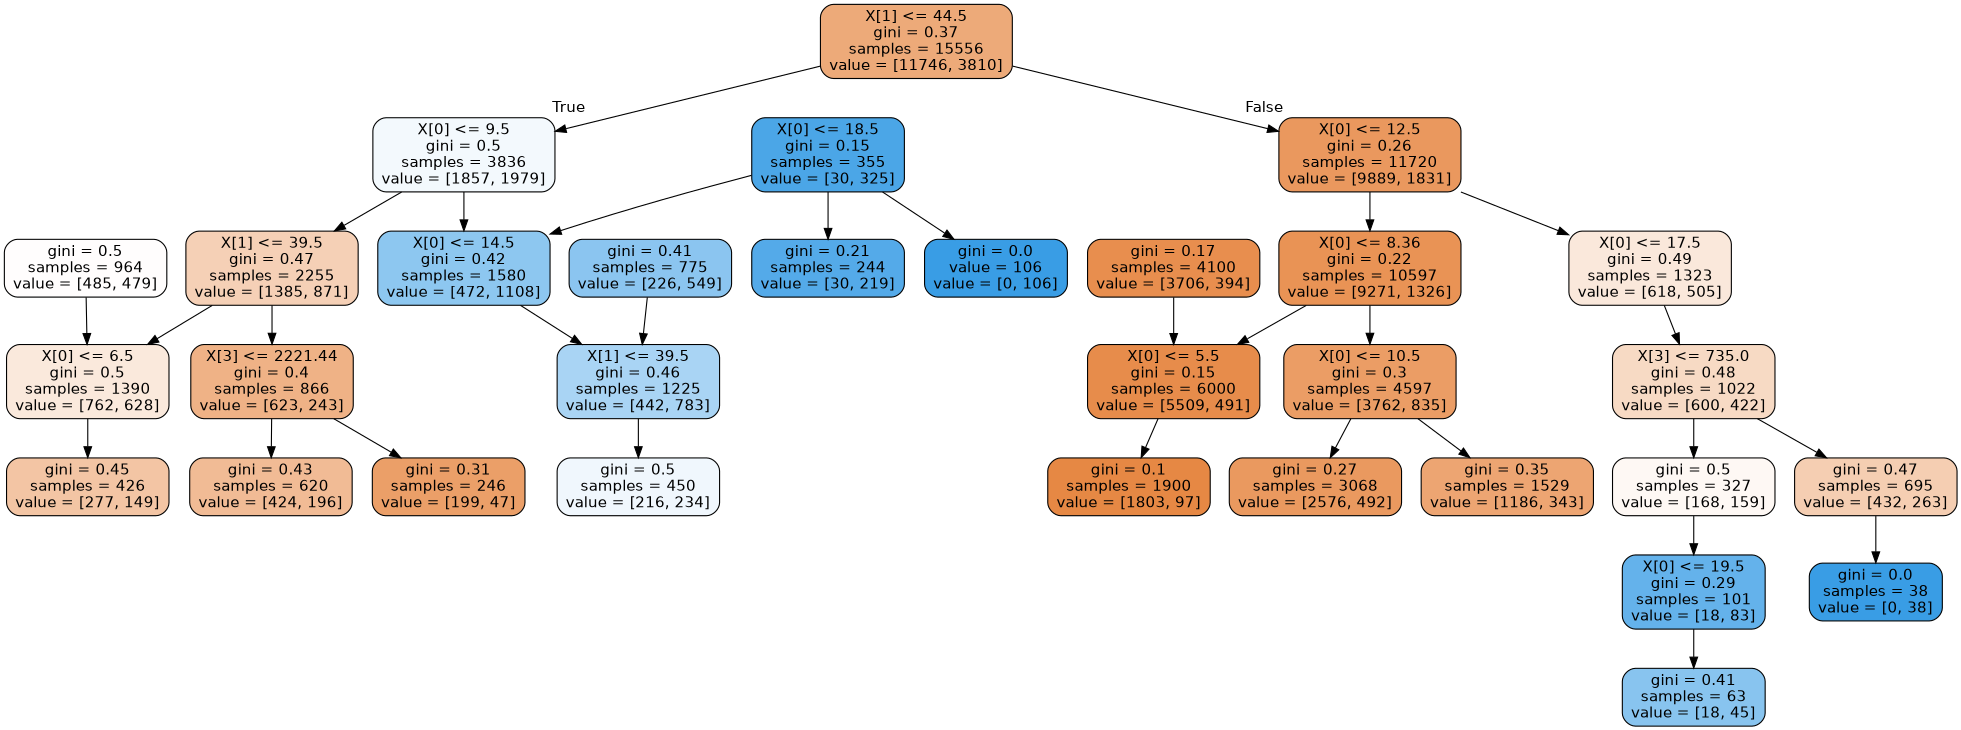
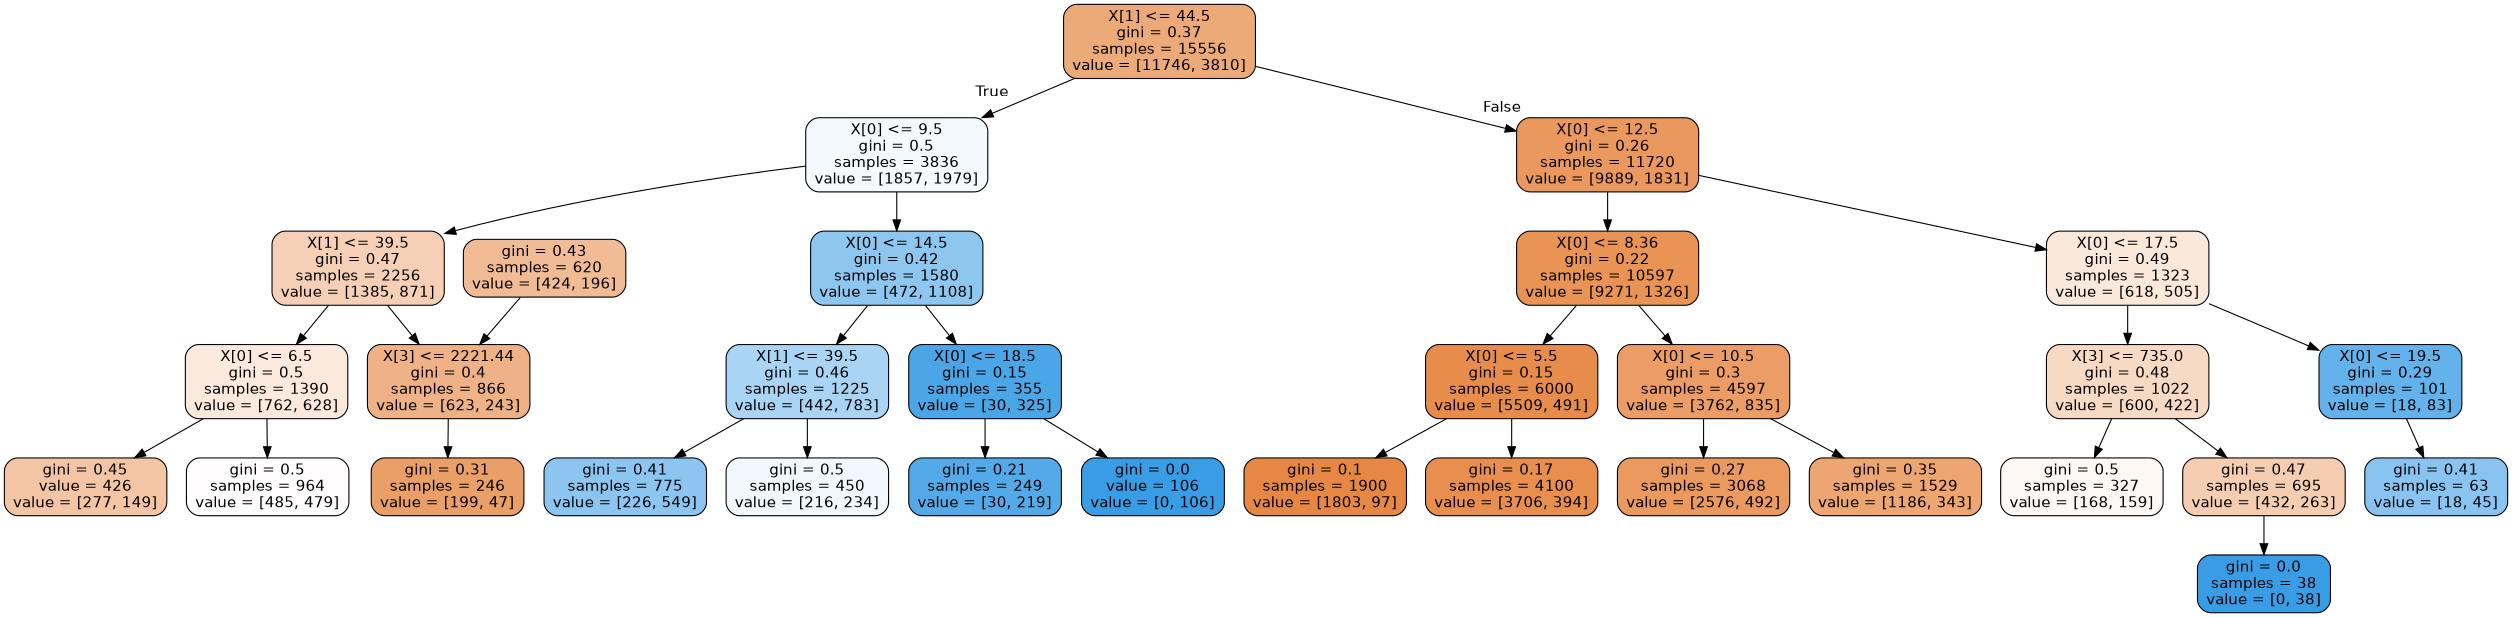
(656, 202) -> (937, 320)
(272, 268) -> (358, 268)
(828, 268) -> (985, 487)
(86, 315) -> (267, 433)
(645, 315) -> (714, 436)
(1174, 315) -> (1512, 433)
(271, 433) -> (504, 317)
(88, 487) -> (86, 487)
(1694, 530) -> (2259, 325)
